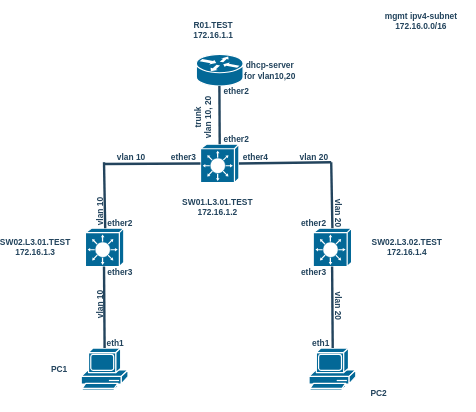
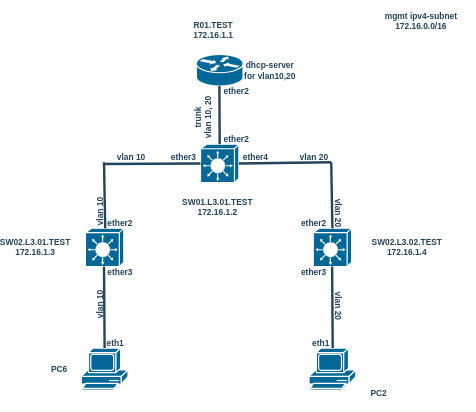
(59, 369) -> (59, 369)
